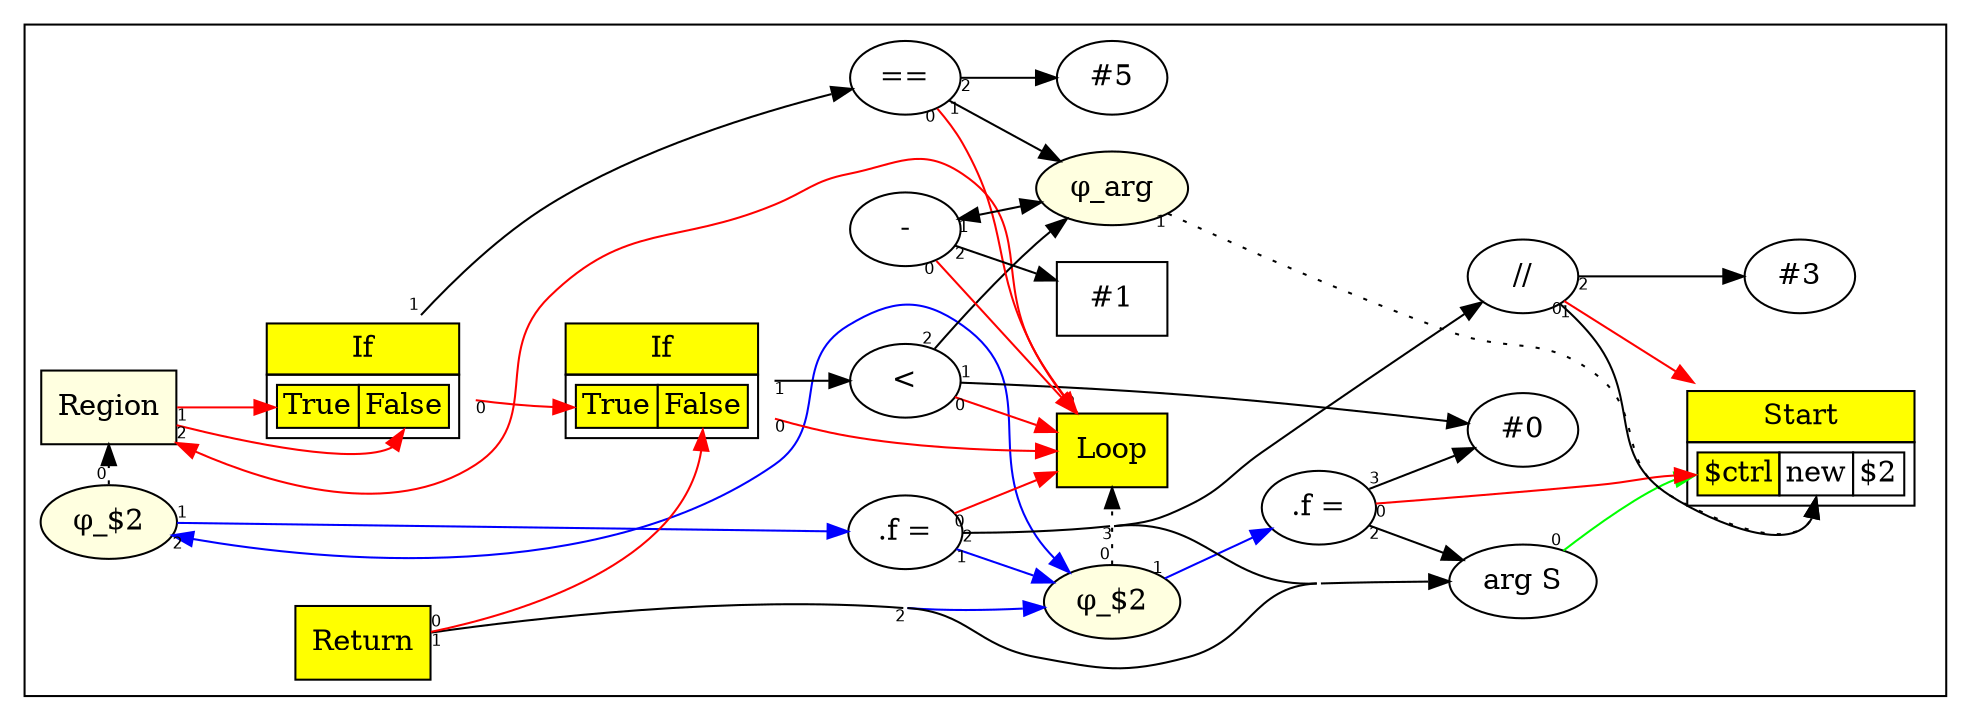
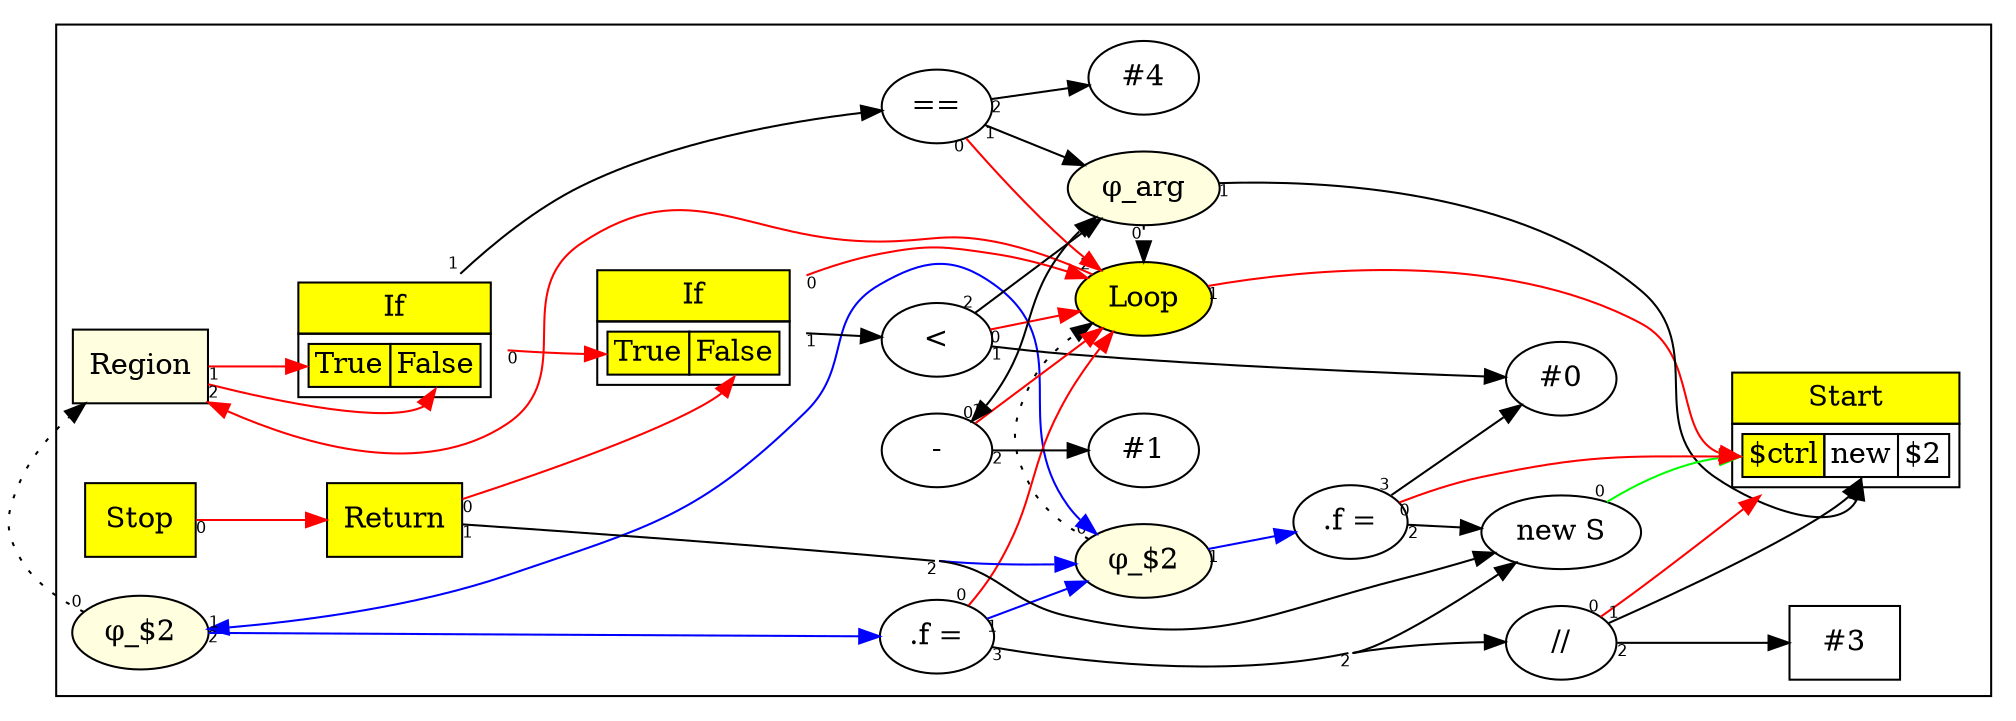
(1112, 78) -> (1144, 78)
none -> (1144, 233)
(1800, 276) -> (1845, 643)
none -> (1506, 280)
(1112, 299) -> (1144, 450)
(1523, 346) -> (1609, 268)
(1112, 450) -> (1144, 299)
none -> (140, 520)
(1523, 581) -> (1561, 532)
